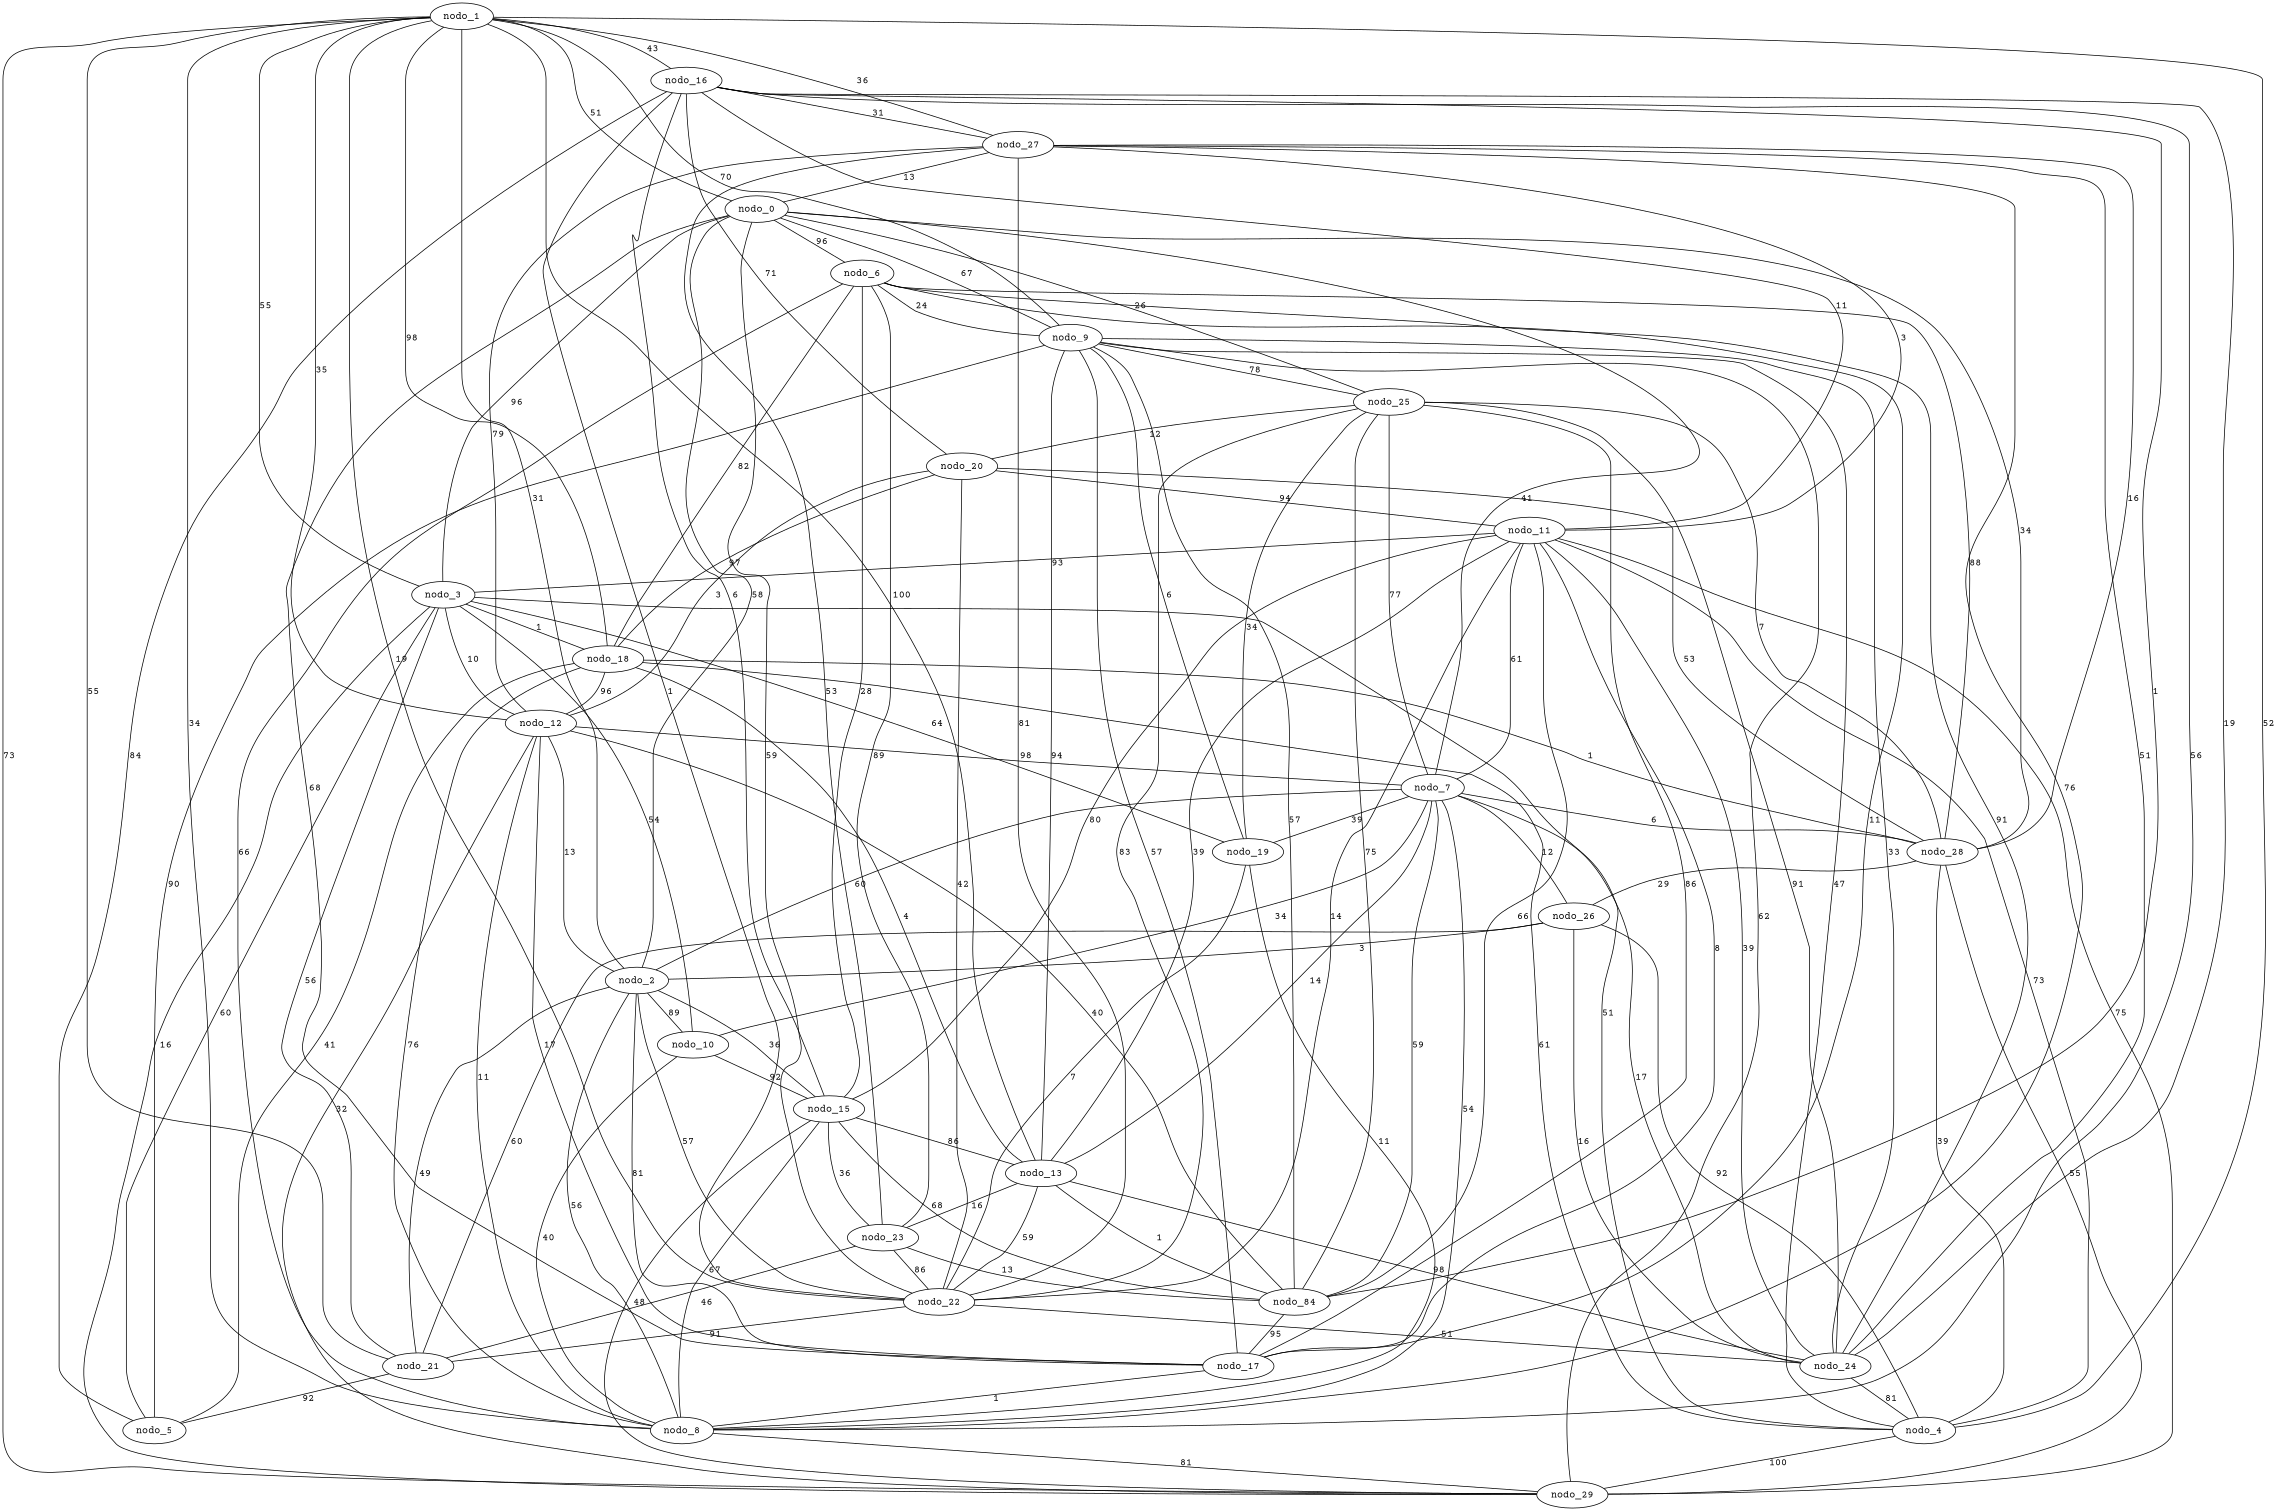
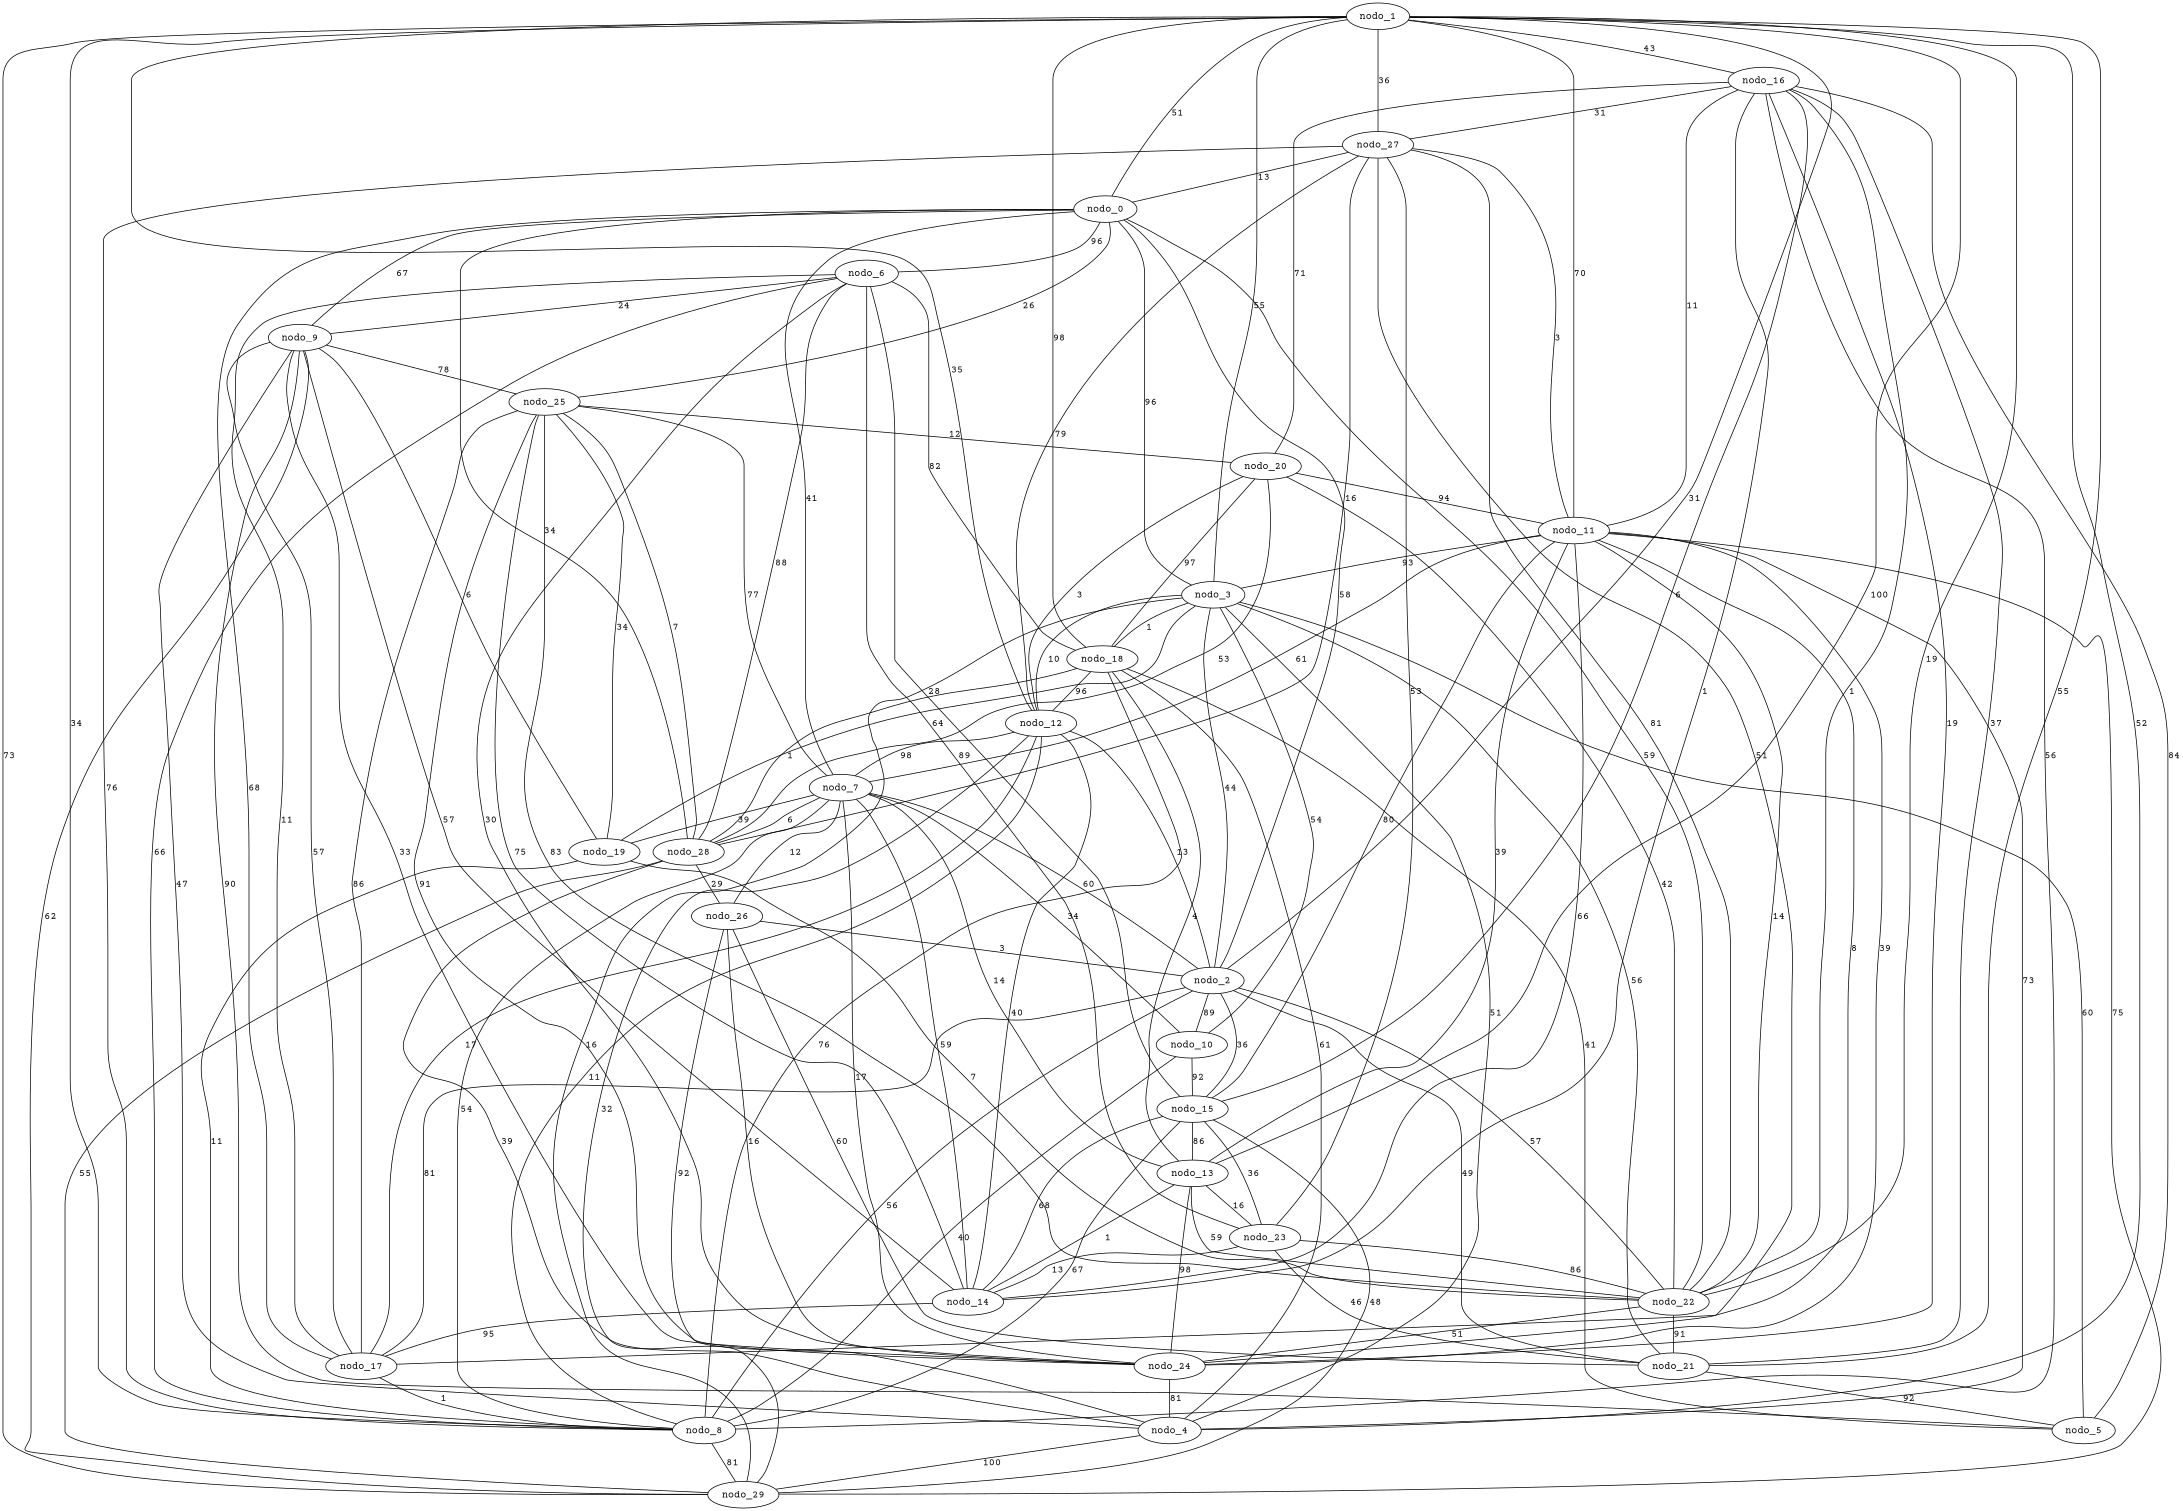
(762, 192) -> (1574, 207)
(1051, 754) -> none
none -> (1223, 787)
none -> (1977, 805)
(2002, 820) -> (491, 820)
(1295, 1302) -> (968, 1302)
